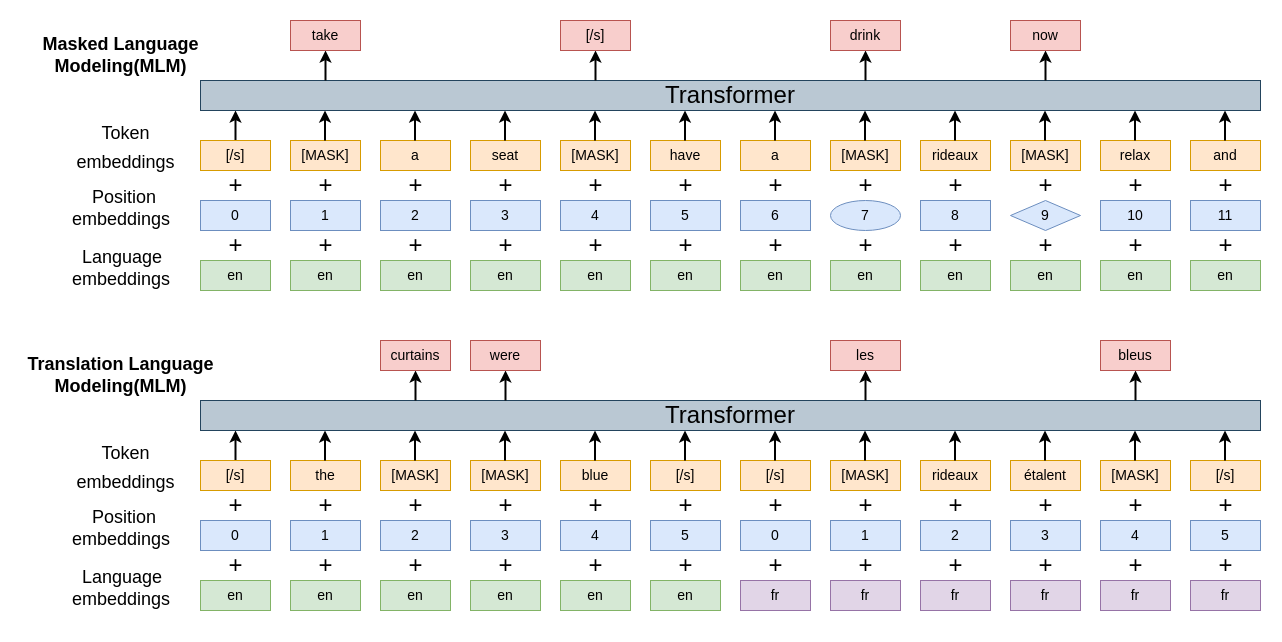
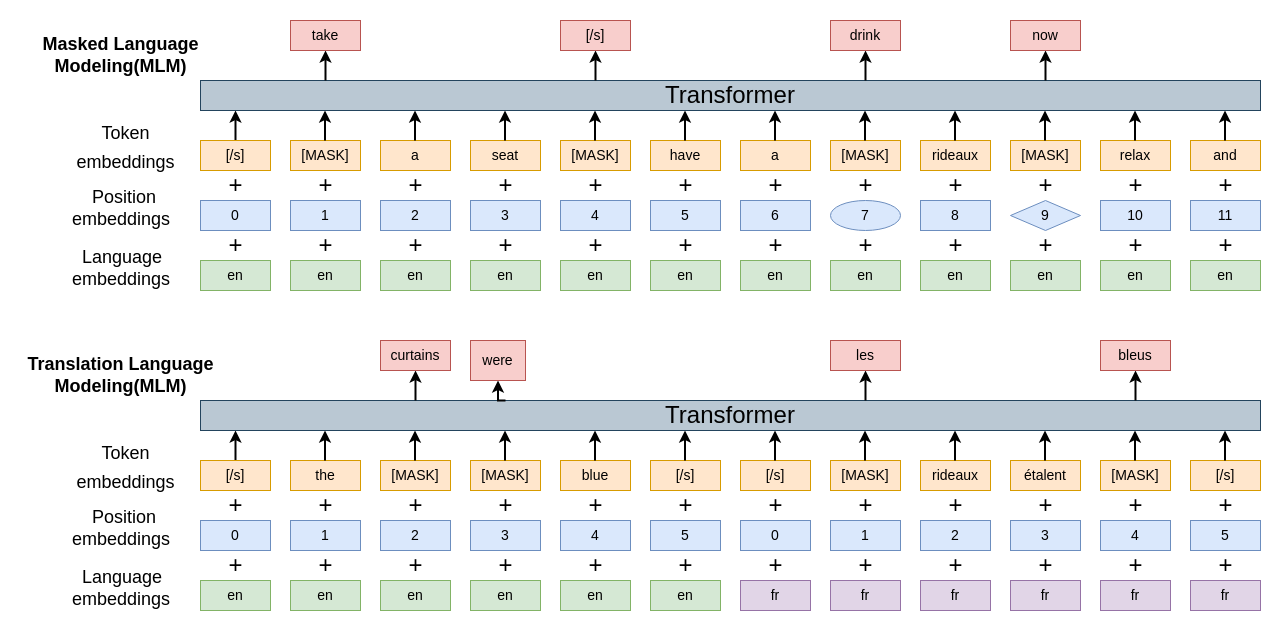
(506, 356) -> (498, 361)
